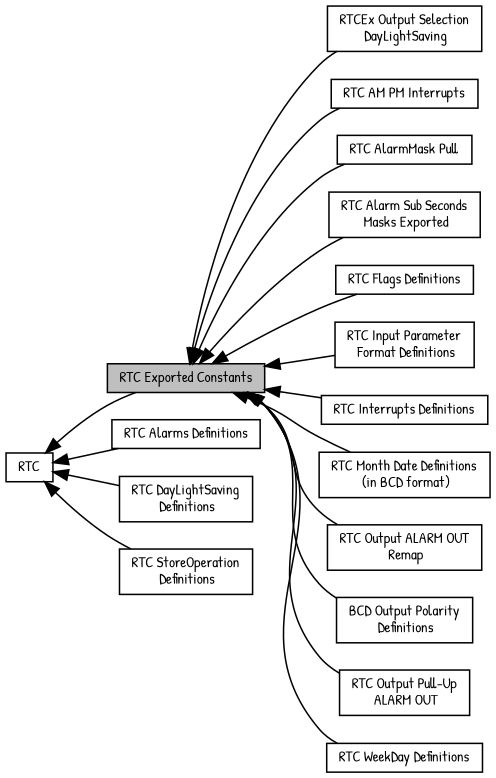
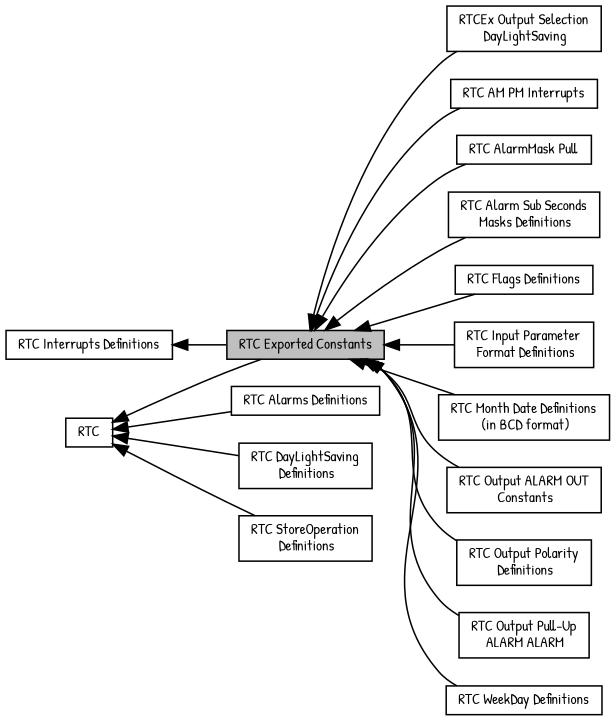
(405, 215) -> (524, 215)
(301, 395) -> (207, 345)
(405, 548) -> (524, 490)
(405, 620) -> (524, 563)
(405, 693) -> (524, 635)
